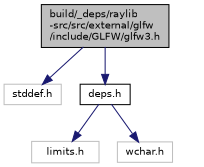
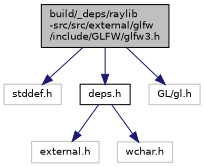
none -> (175, 94)
(65, 152) -> (65, 152)
